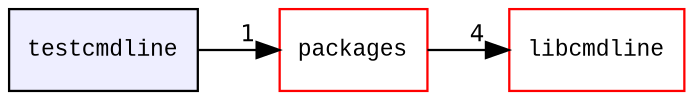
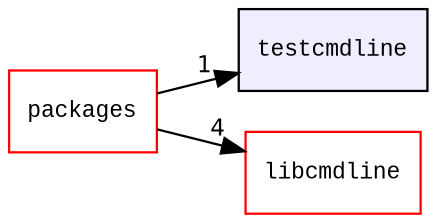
(227, 50) -> (186, 86)
